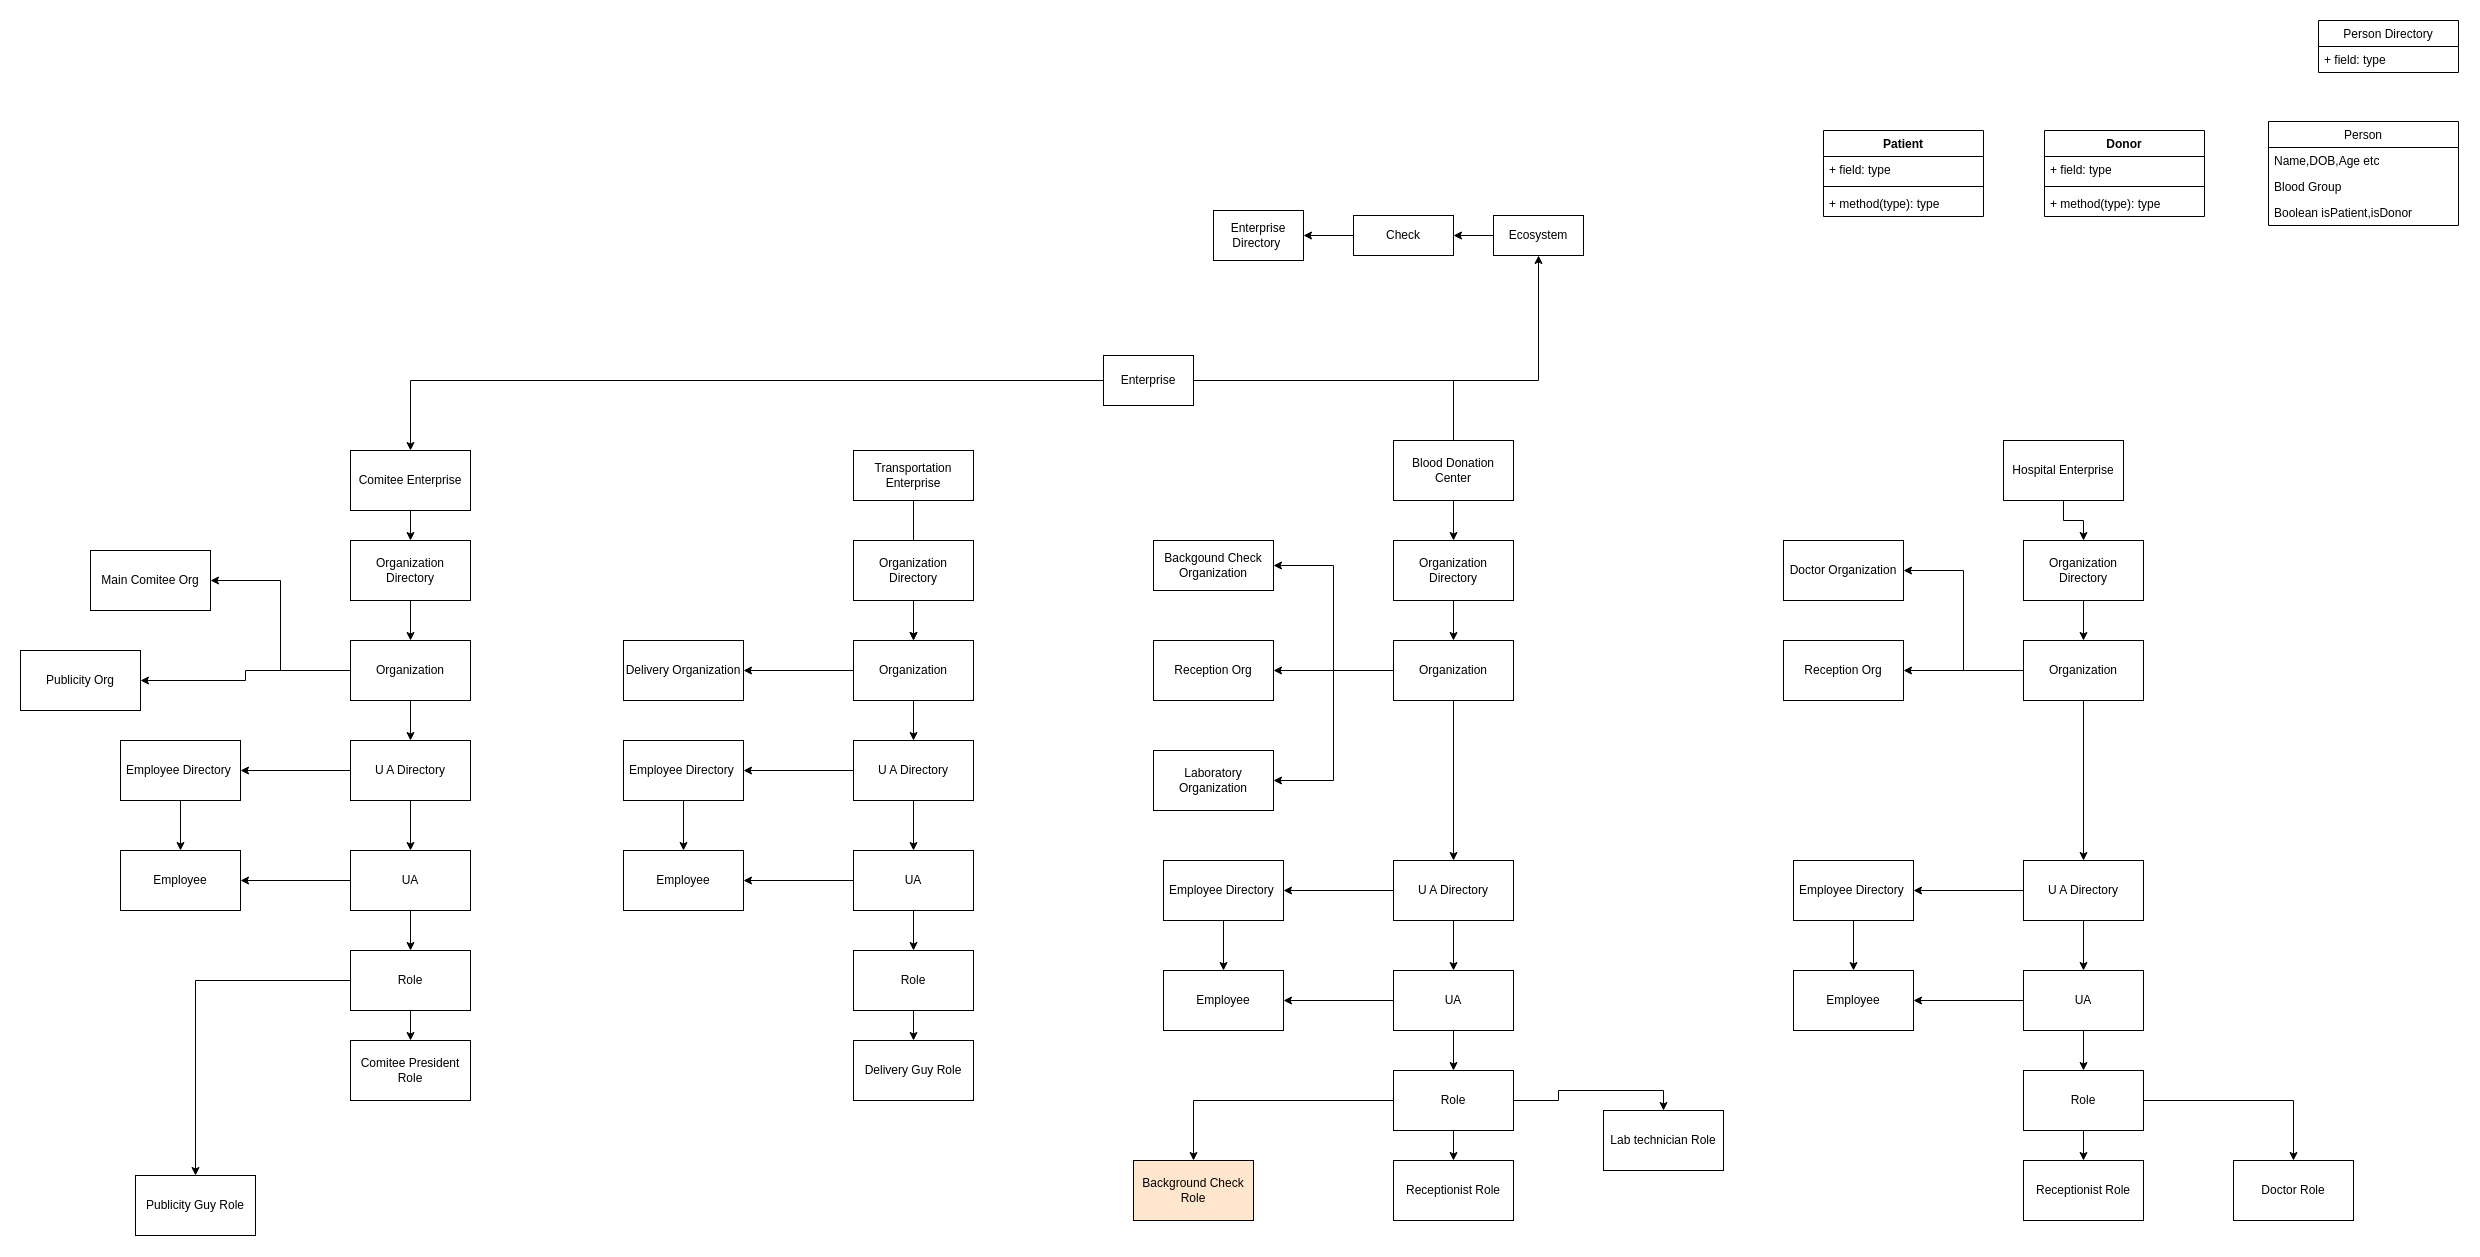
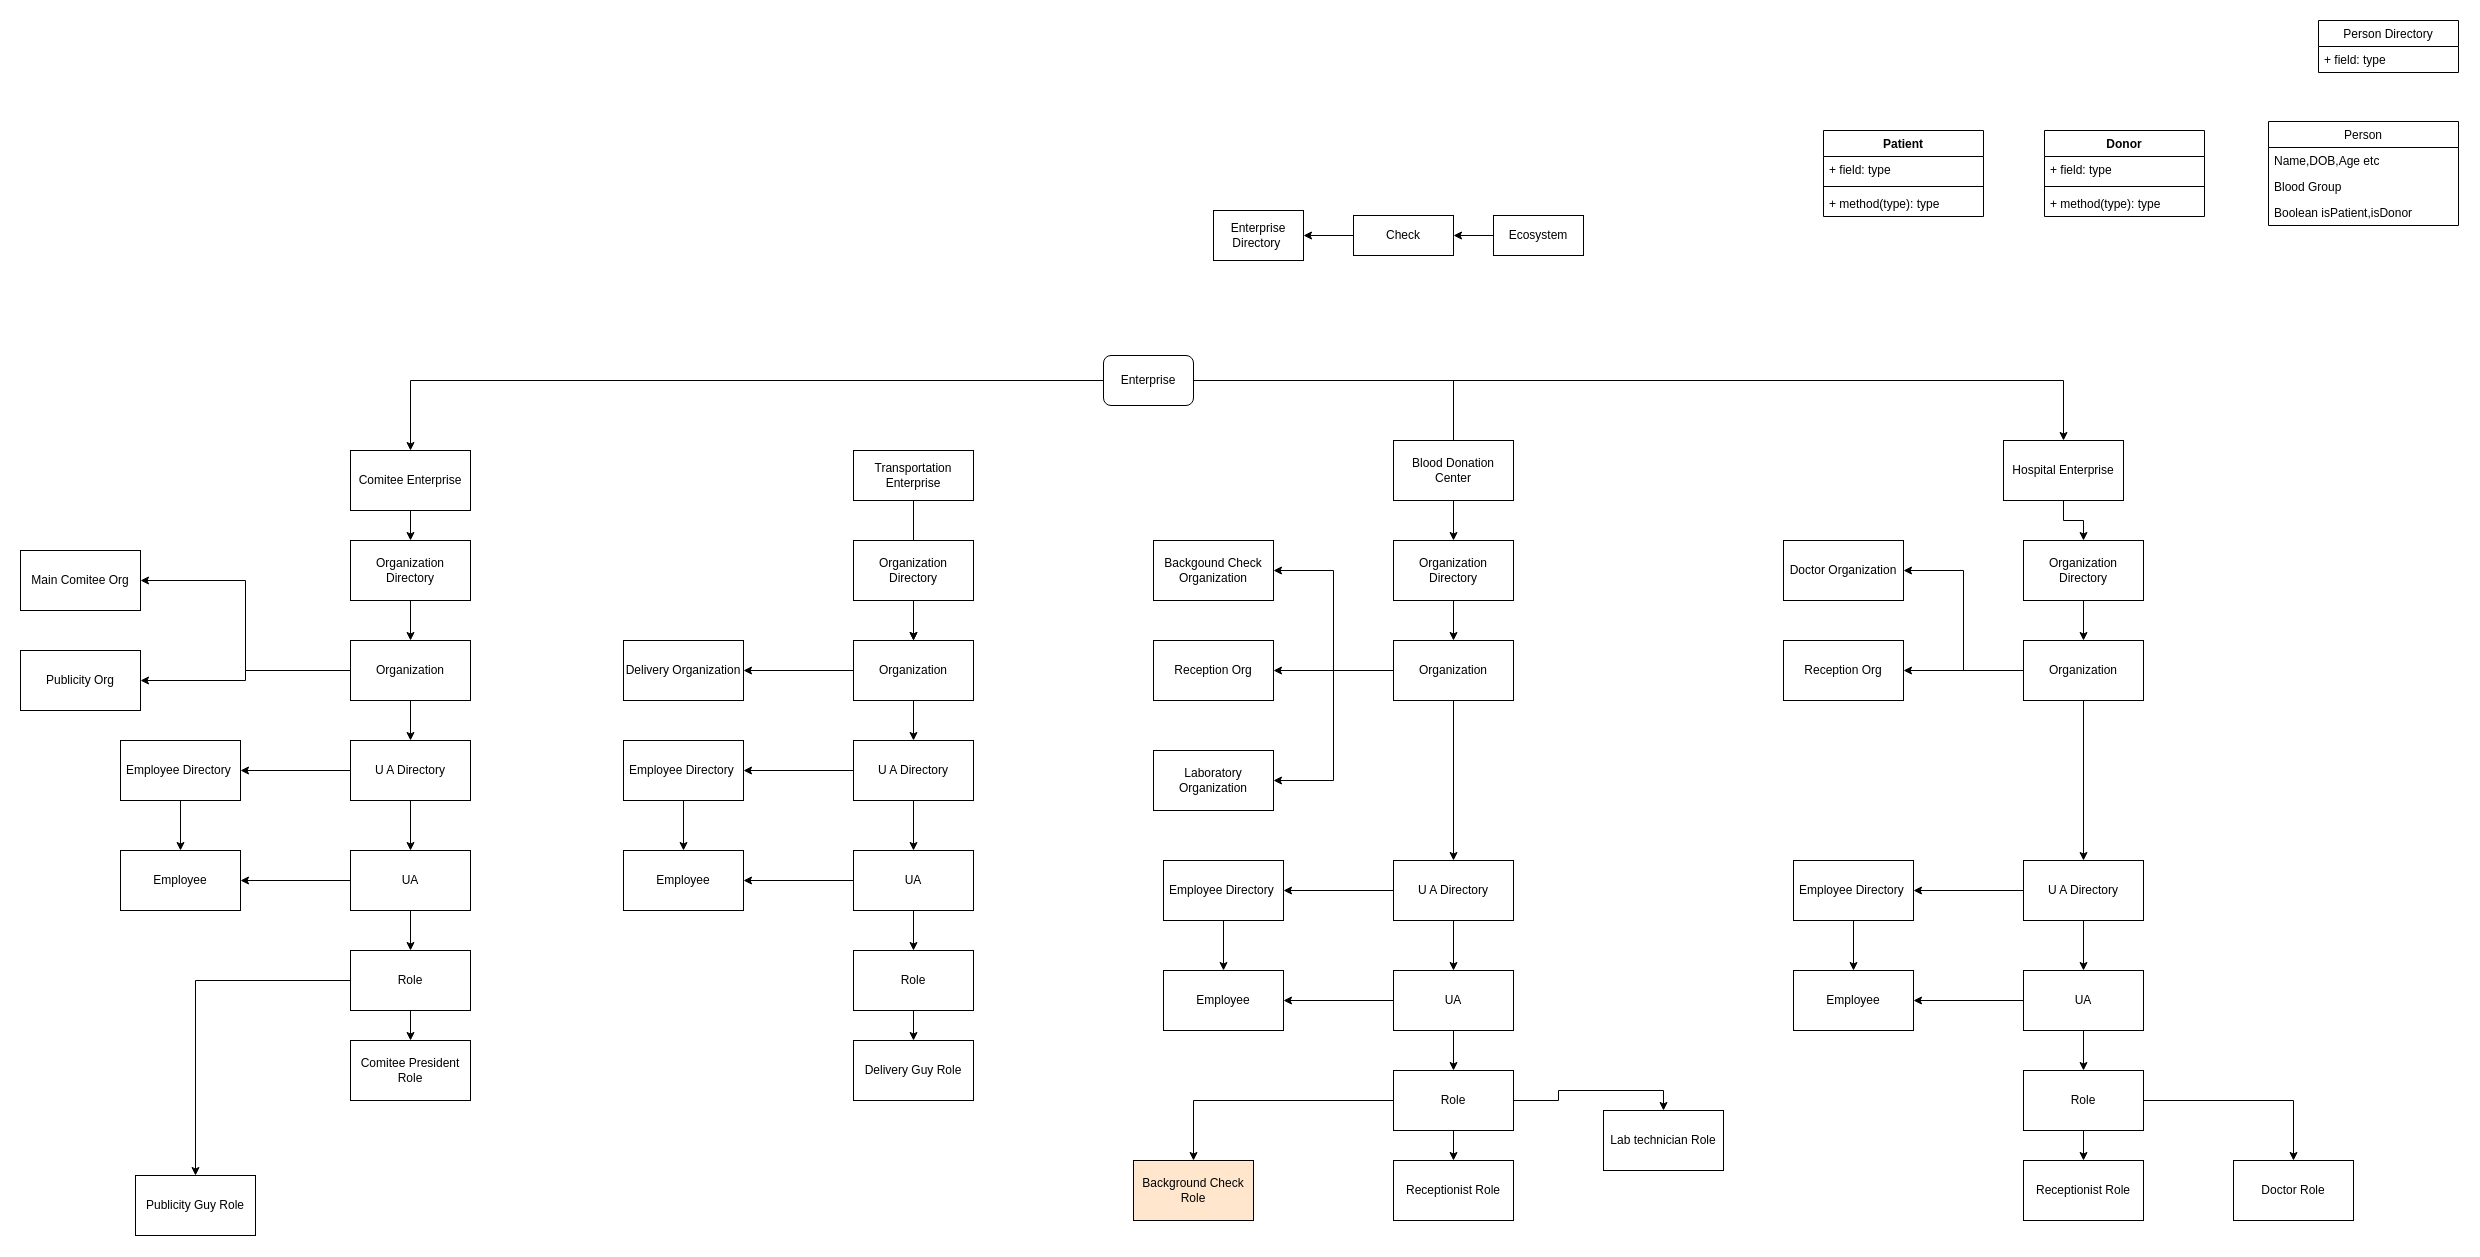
(1539, 323) -> (1826, 381)
(1149, 381) -> (1149, 381)
(1214, 566) -> (1214, 571)
(151, 581) -> (81, 581)
